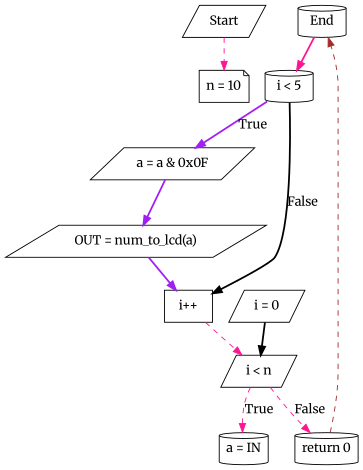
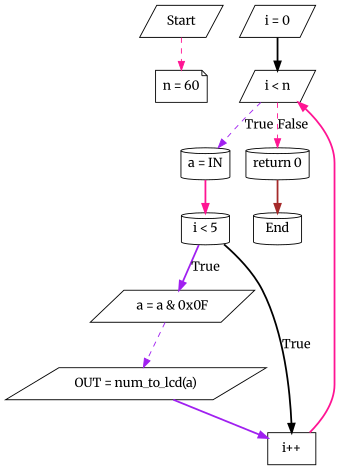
(308, 50) -> (205, 192)
(224, 86) -> (181, 86)
(156, 198) -> (156, 341)
(303, 203) -> (297, 345)
(338, 239) -> (278, 192)
(220, 336) -> (335, 270)
(244, 405) -> (242, 121)
